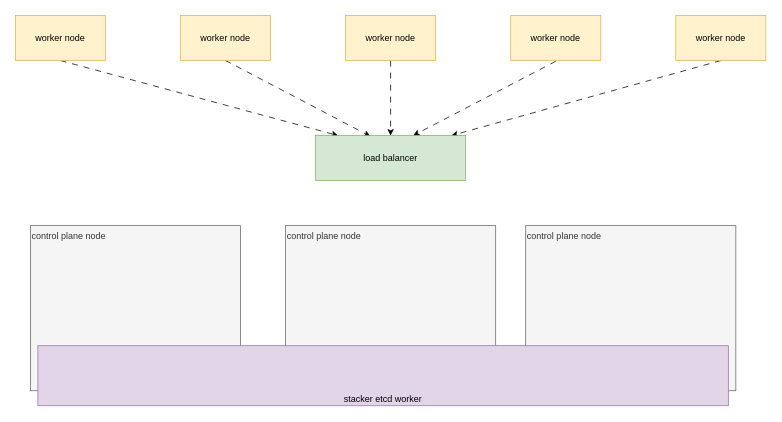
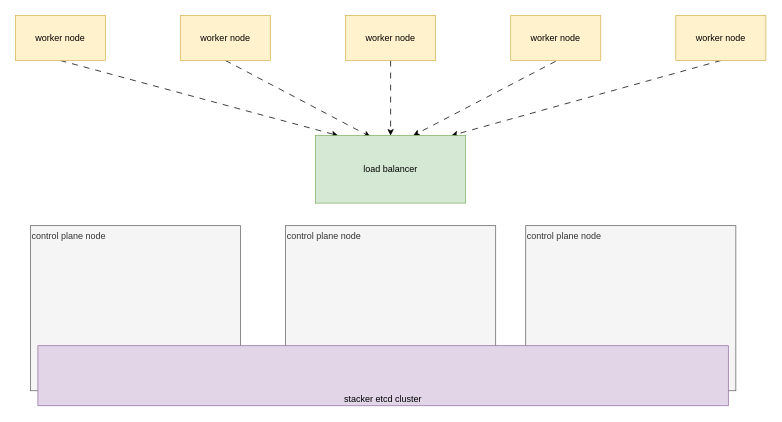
(390, 158) -> (390, 169)
(383, 398) -> (383, 398)
